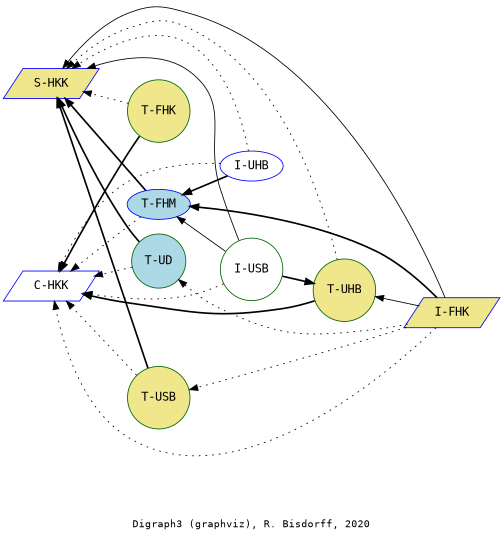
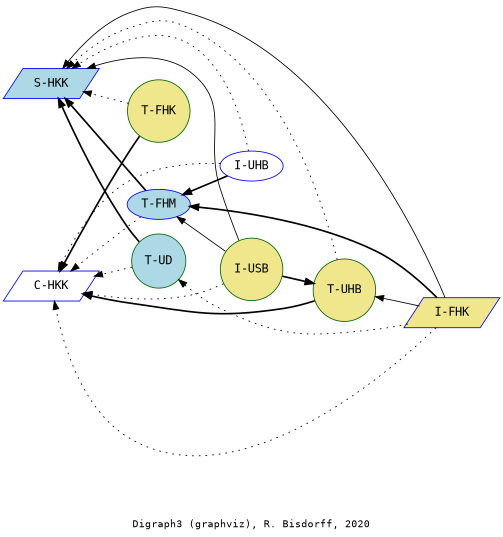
(51, 84) -> (51, 84)
(252, 269) -> (252, 269)
(159, 398) -> none
